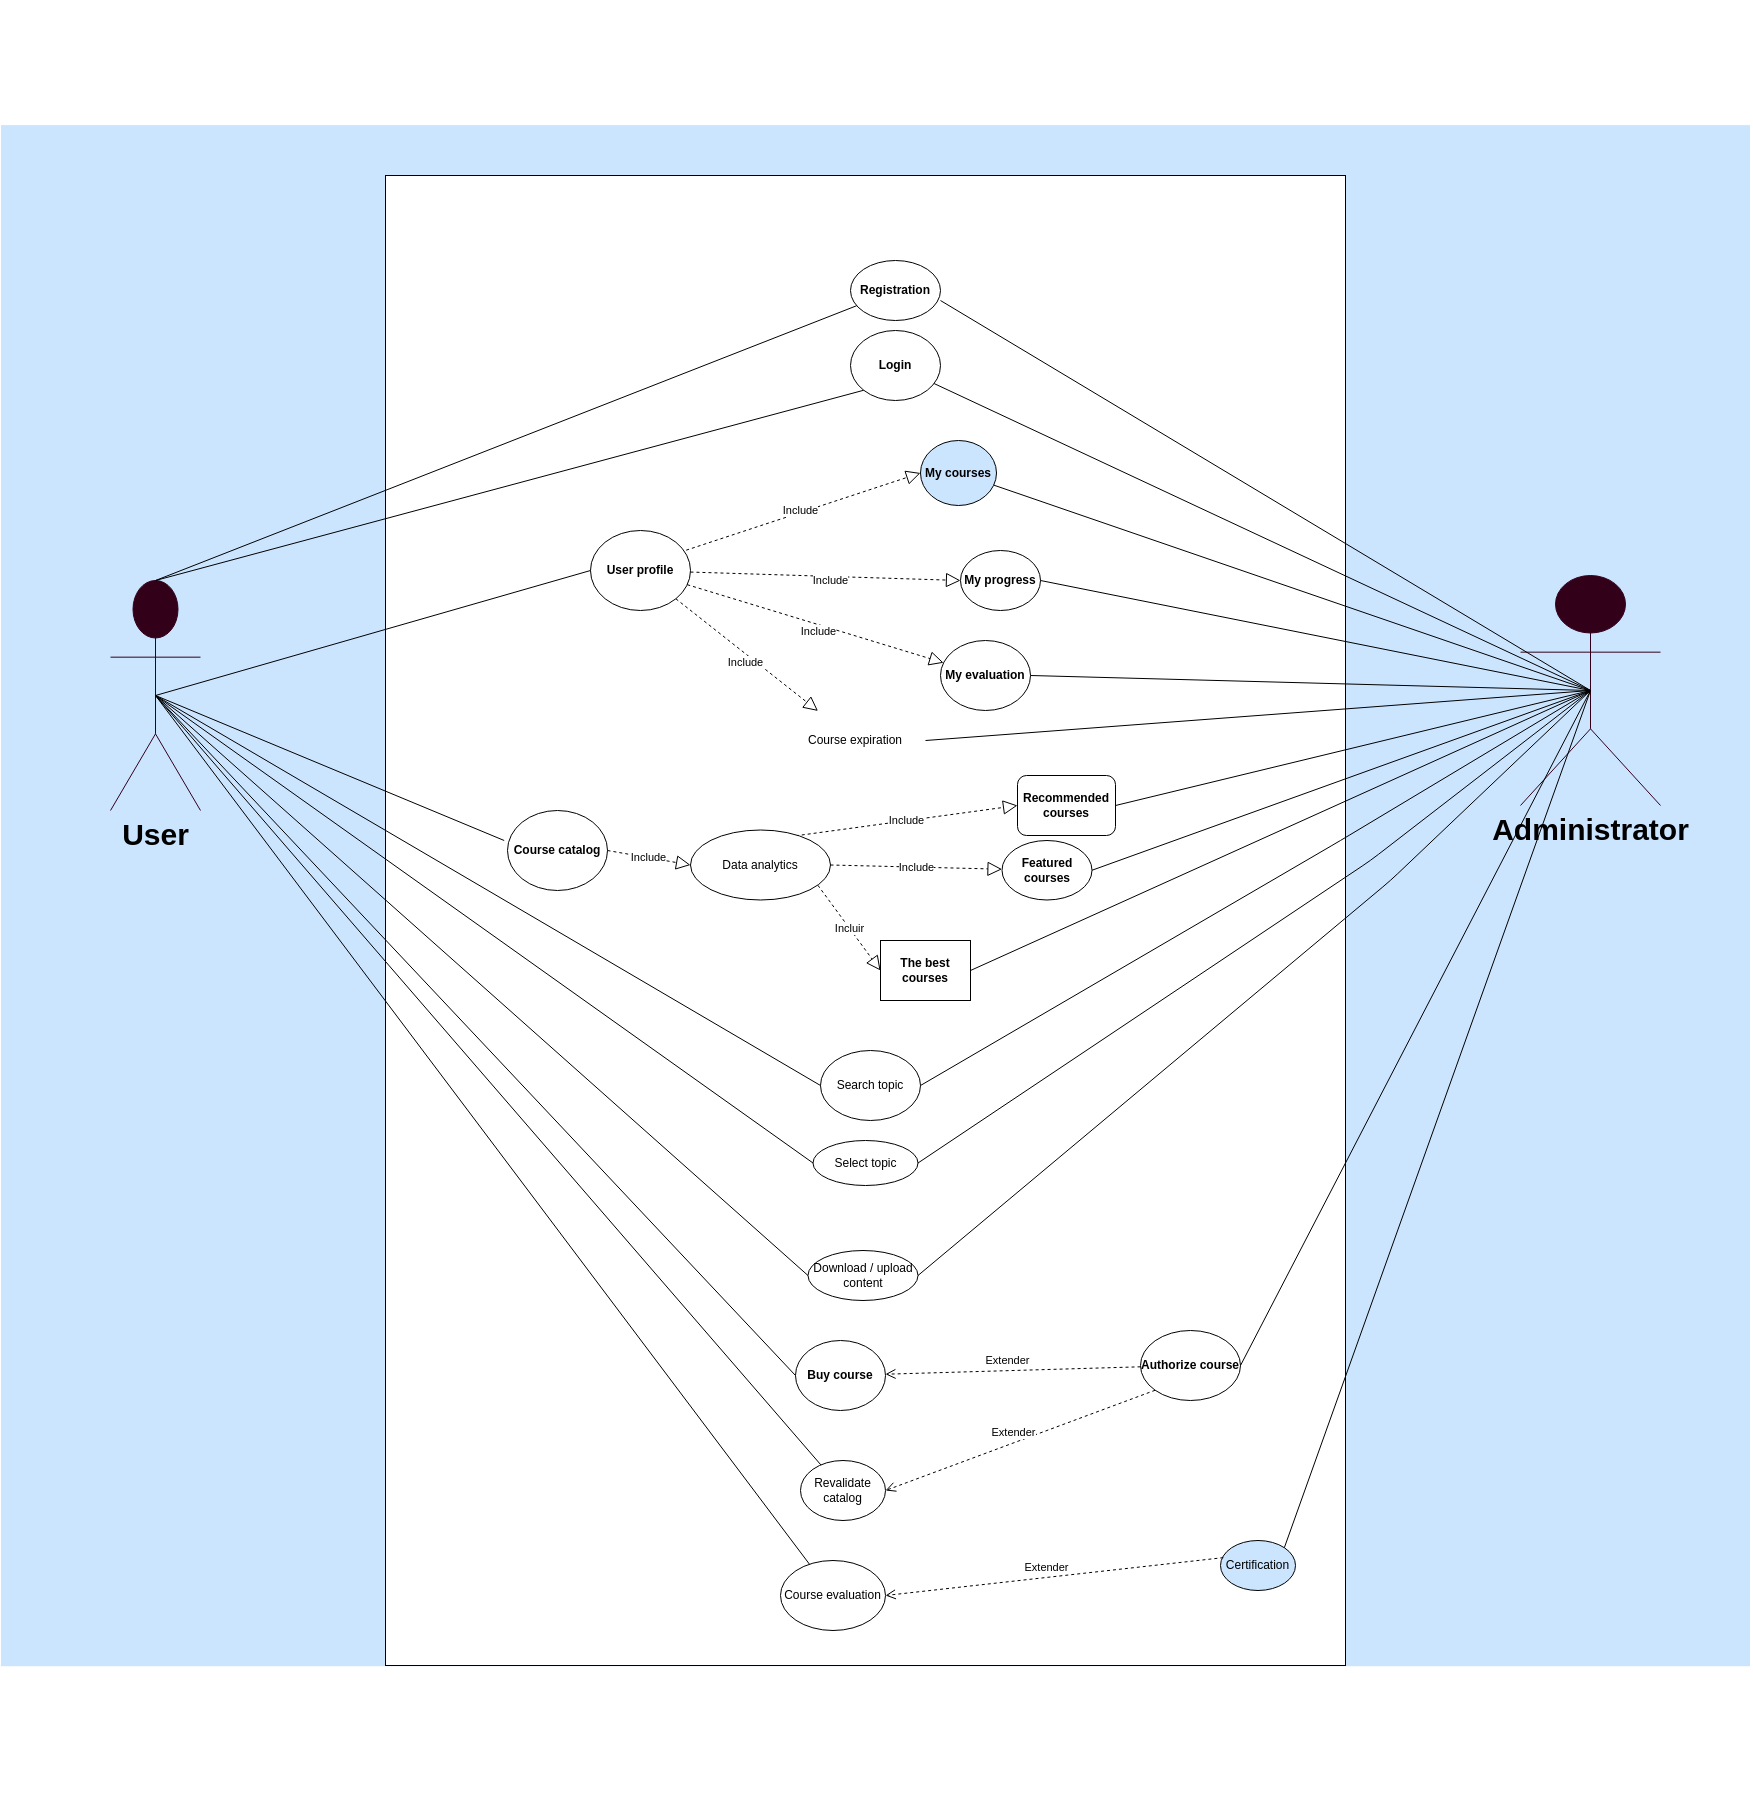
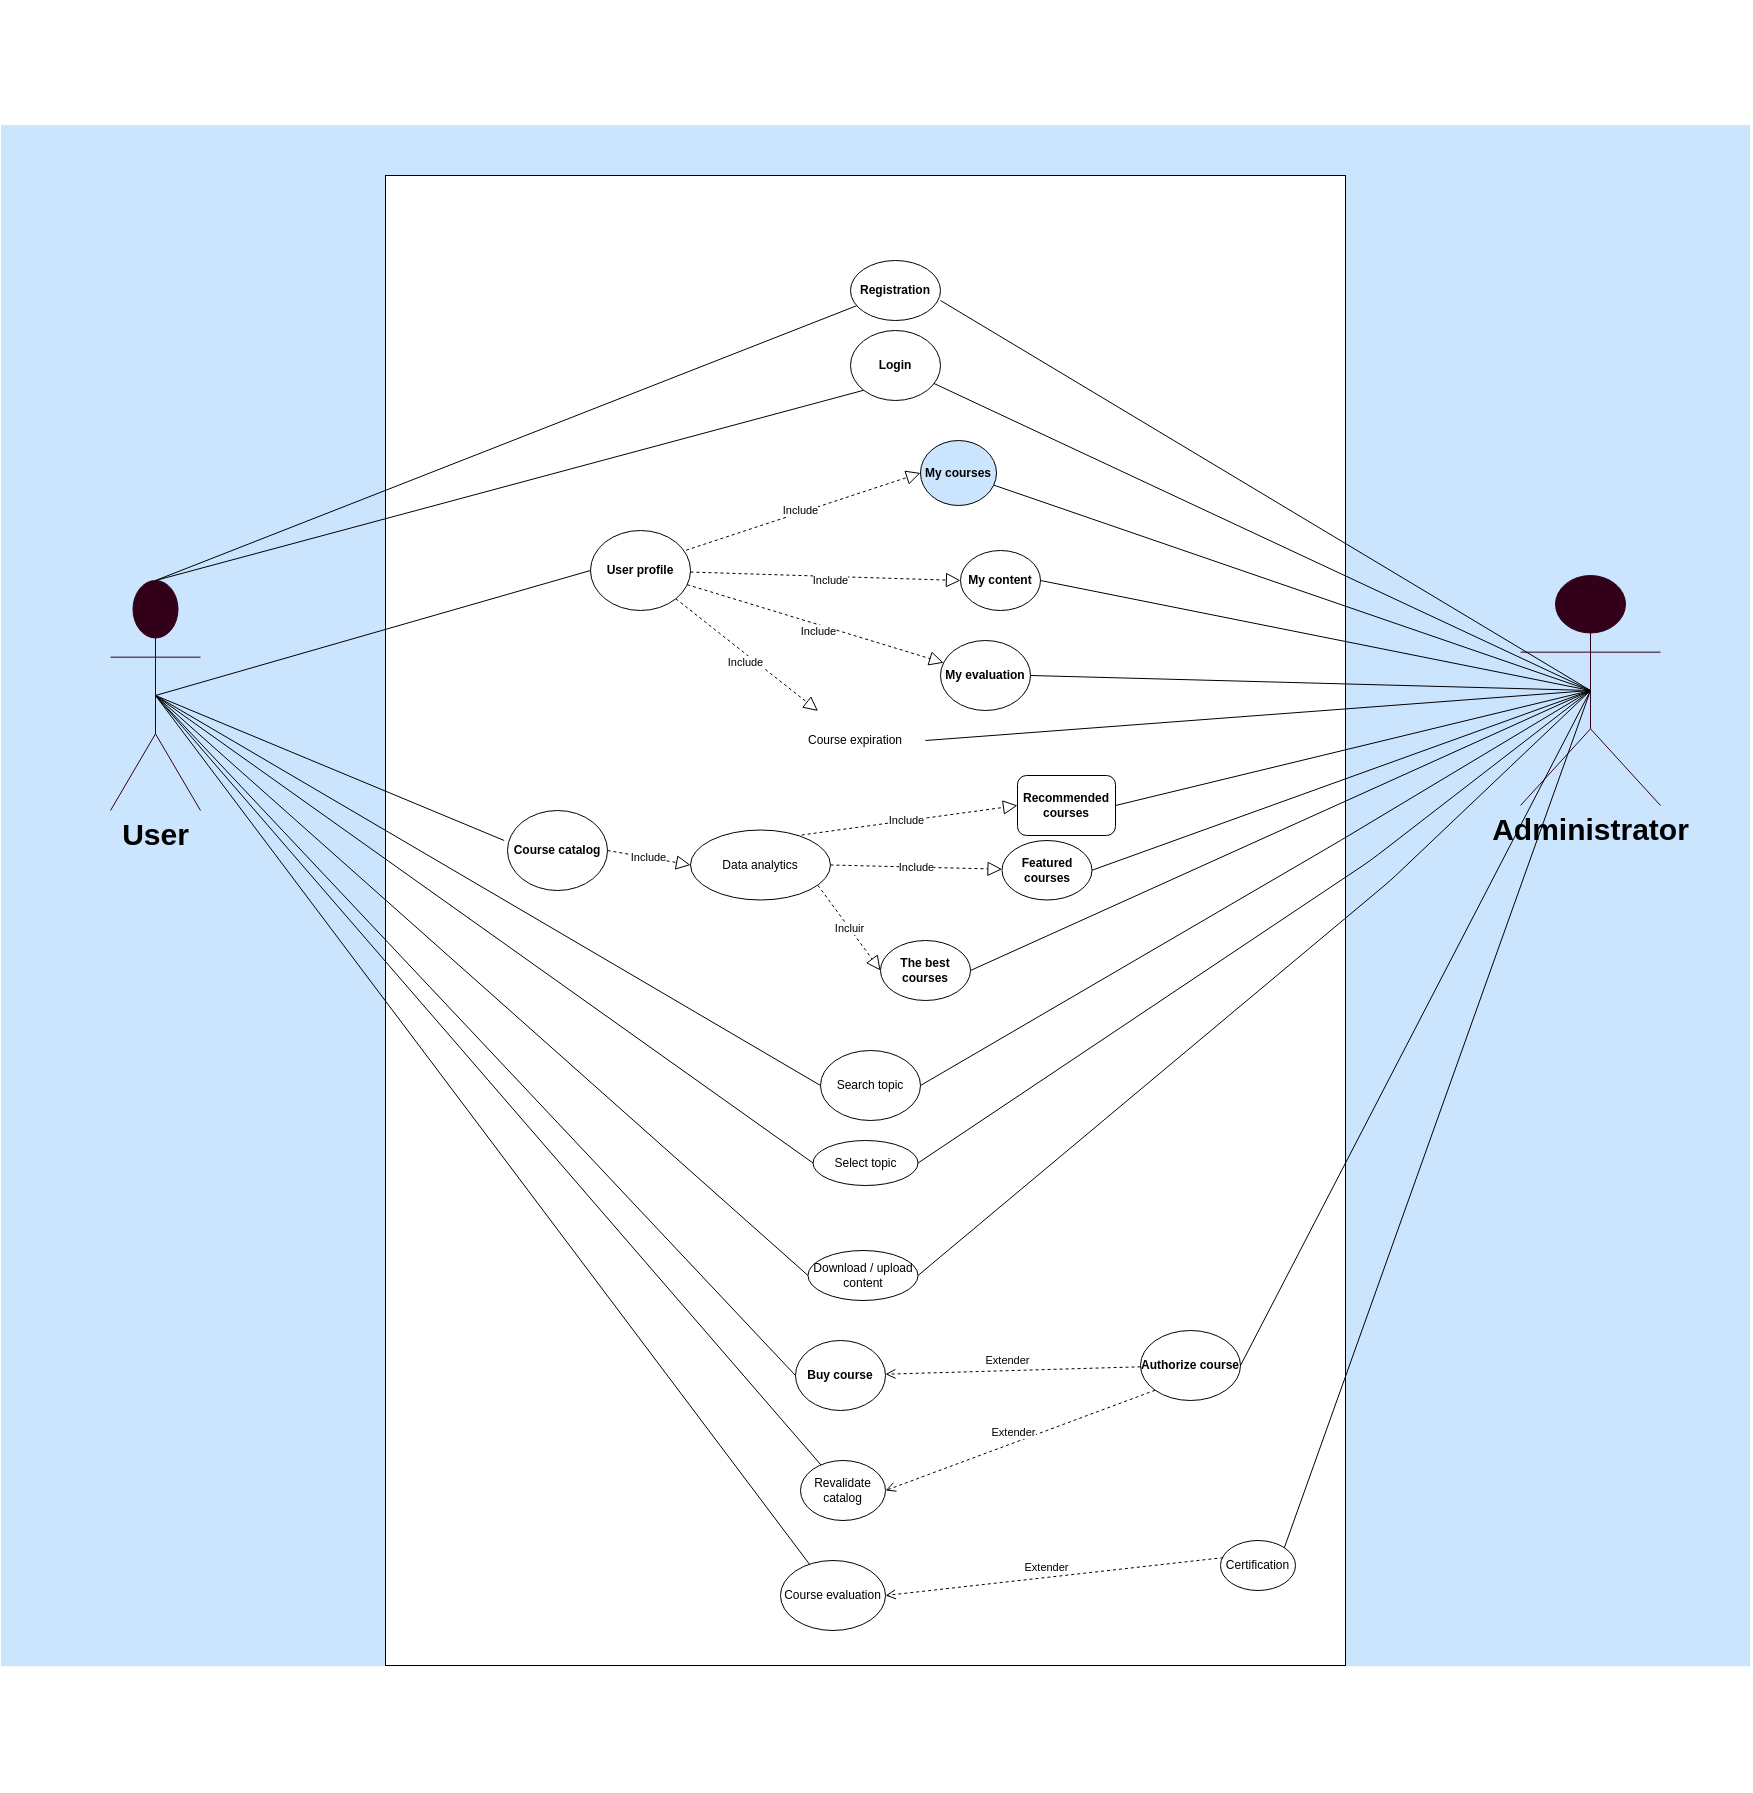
(1001, 581) -> (1001, 581)
(926, 971) -> (926, 971)
(1258, 1566) -> (1258, 1566)
